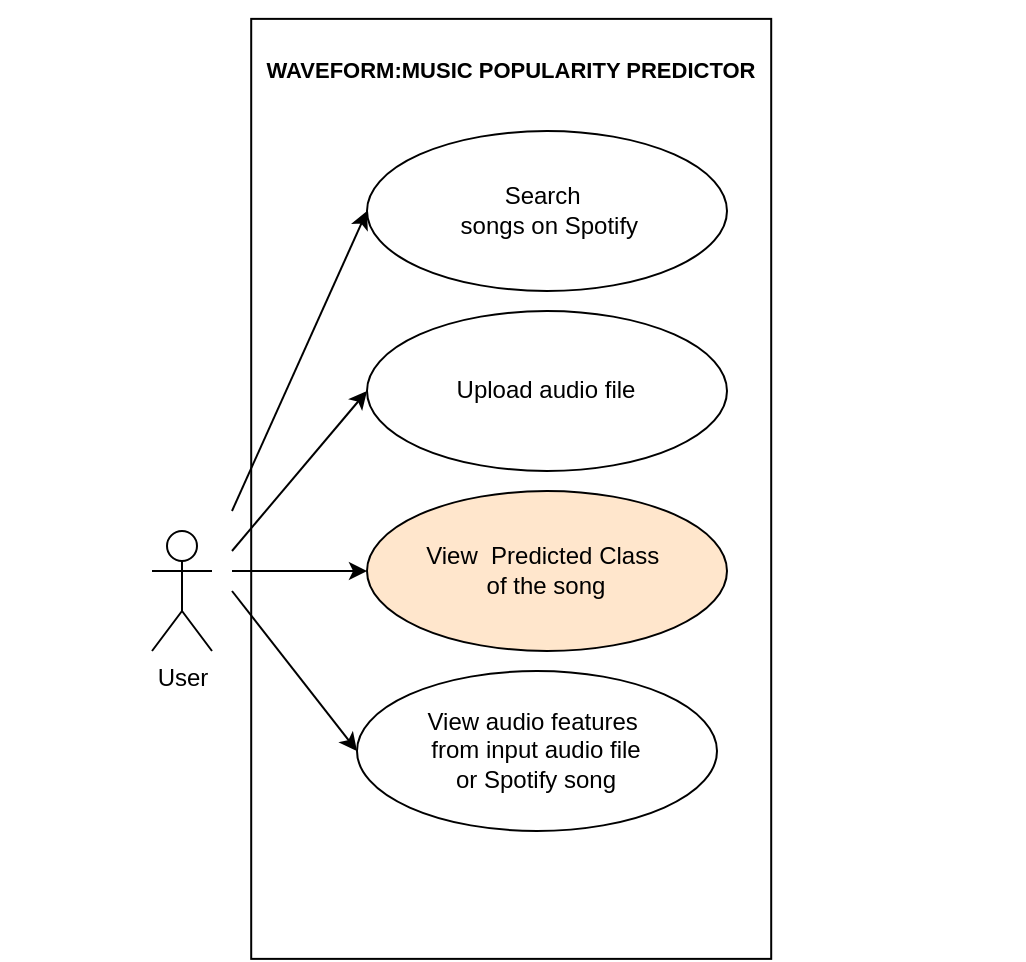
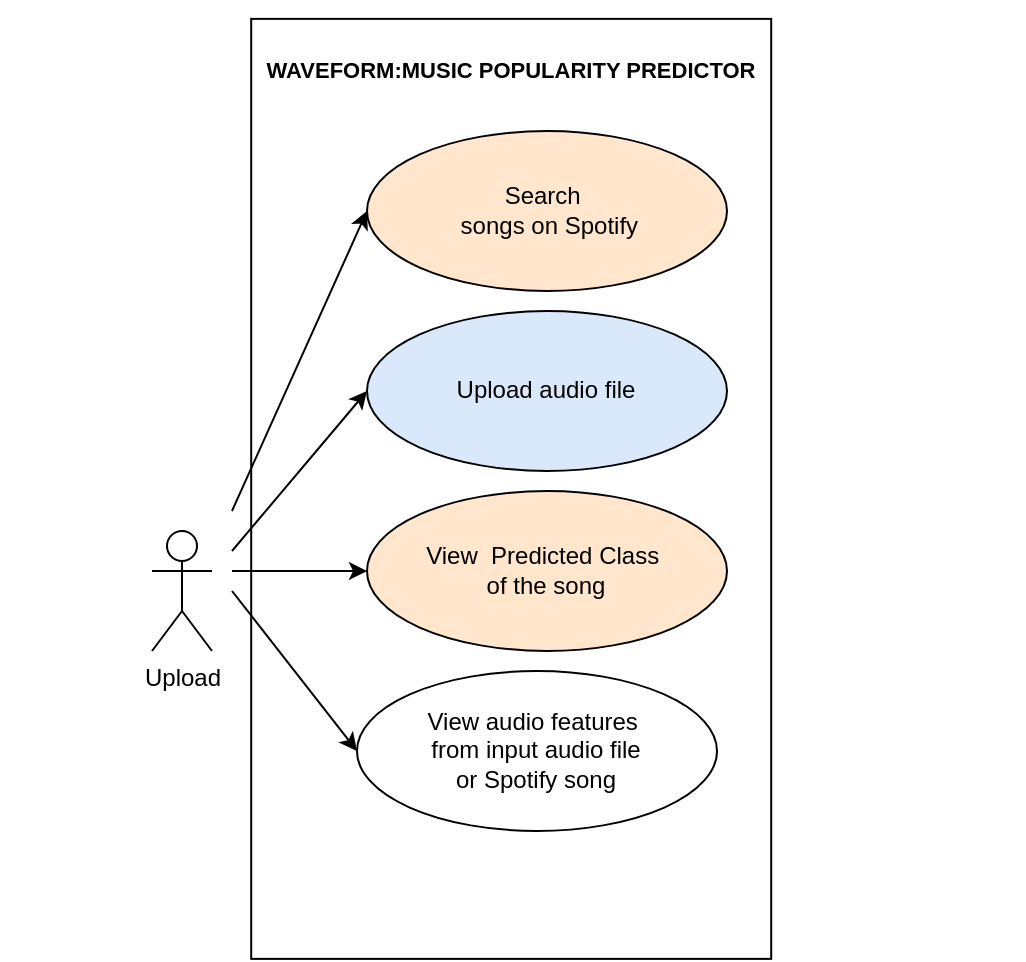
(547, 211) -> (547, 211)
(547, 391) -> (547, 391)
(184, 679) -> (184, 679)
